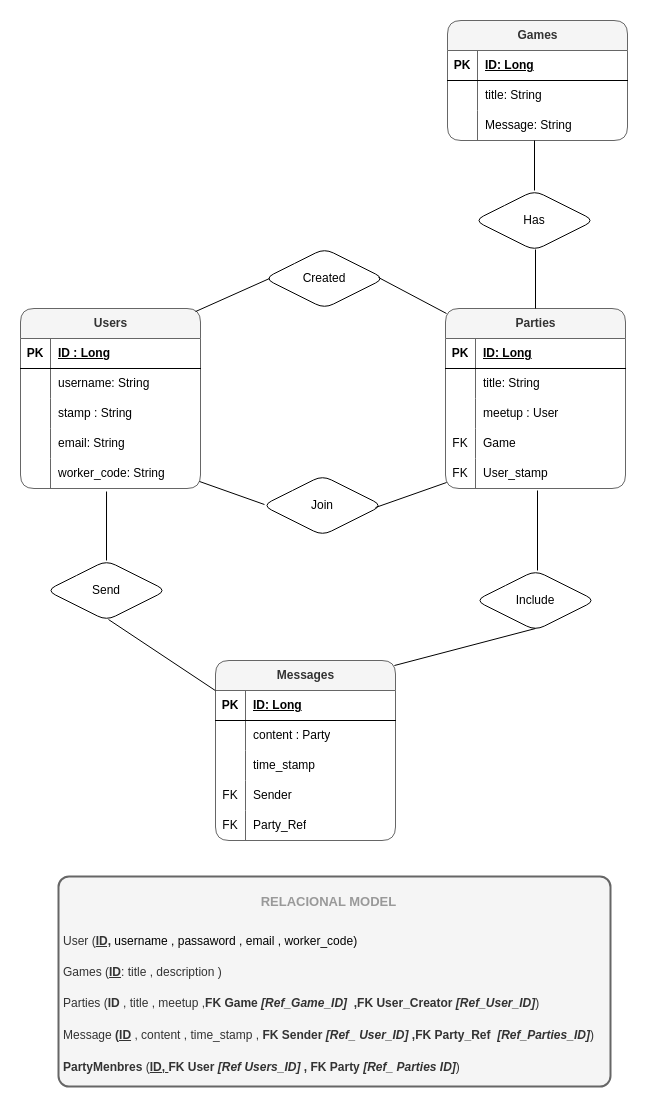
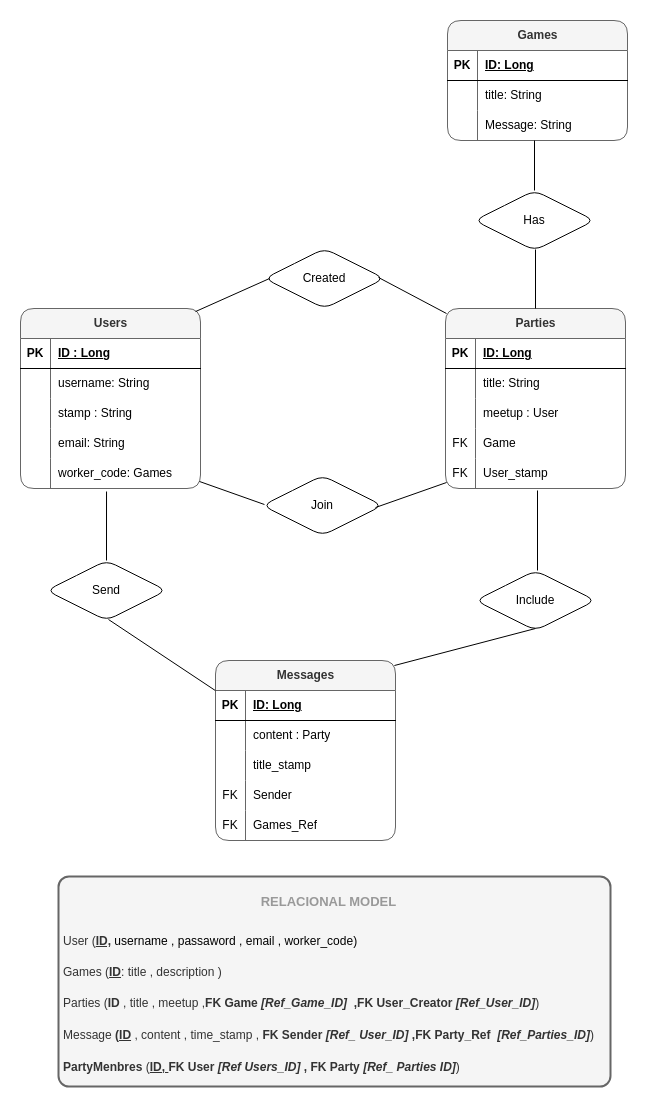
(118, 474) -> (116, 474)
(286, 766) -> (287, 766)
(284, 826) -> (284, 826)
